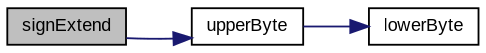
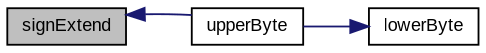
(150, 39) -> (168, 14)
